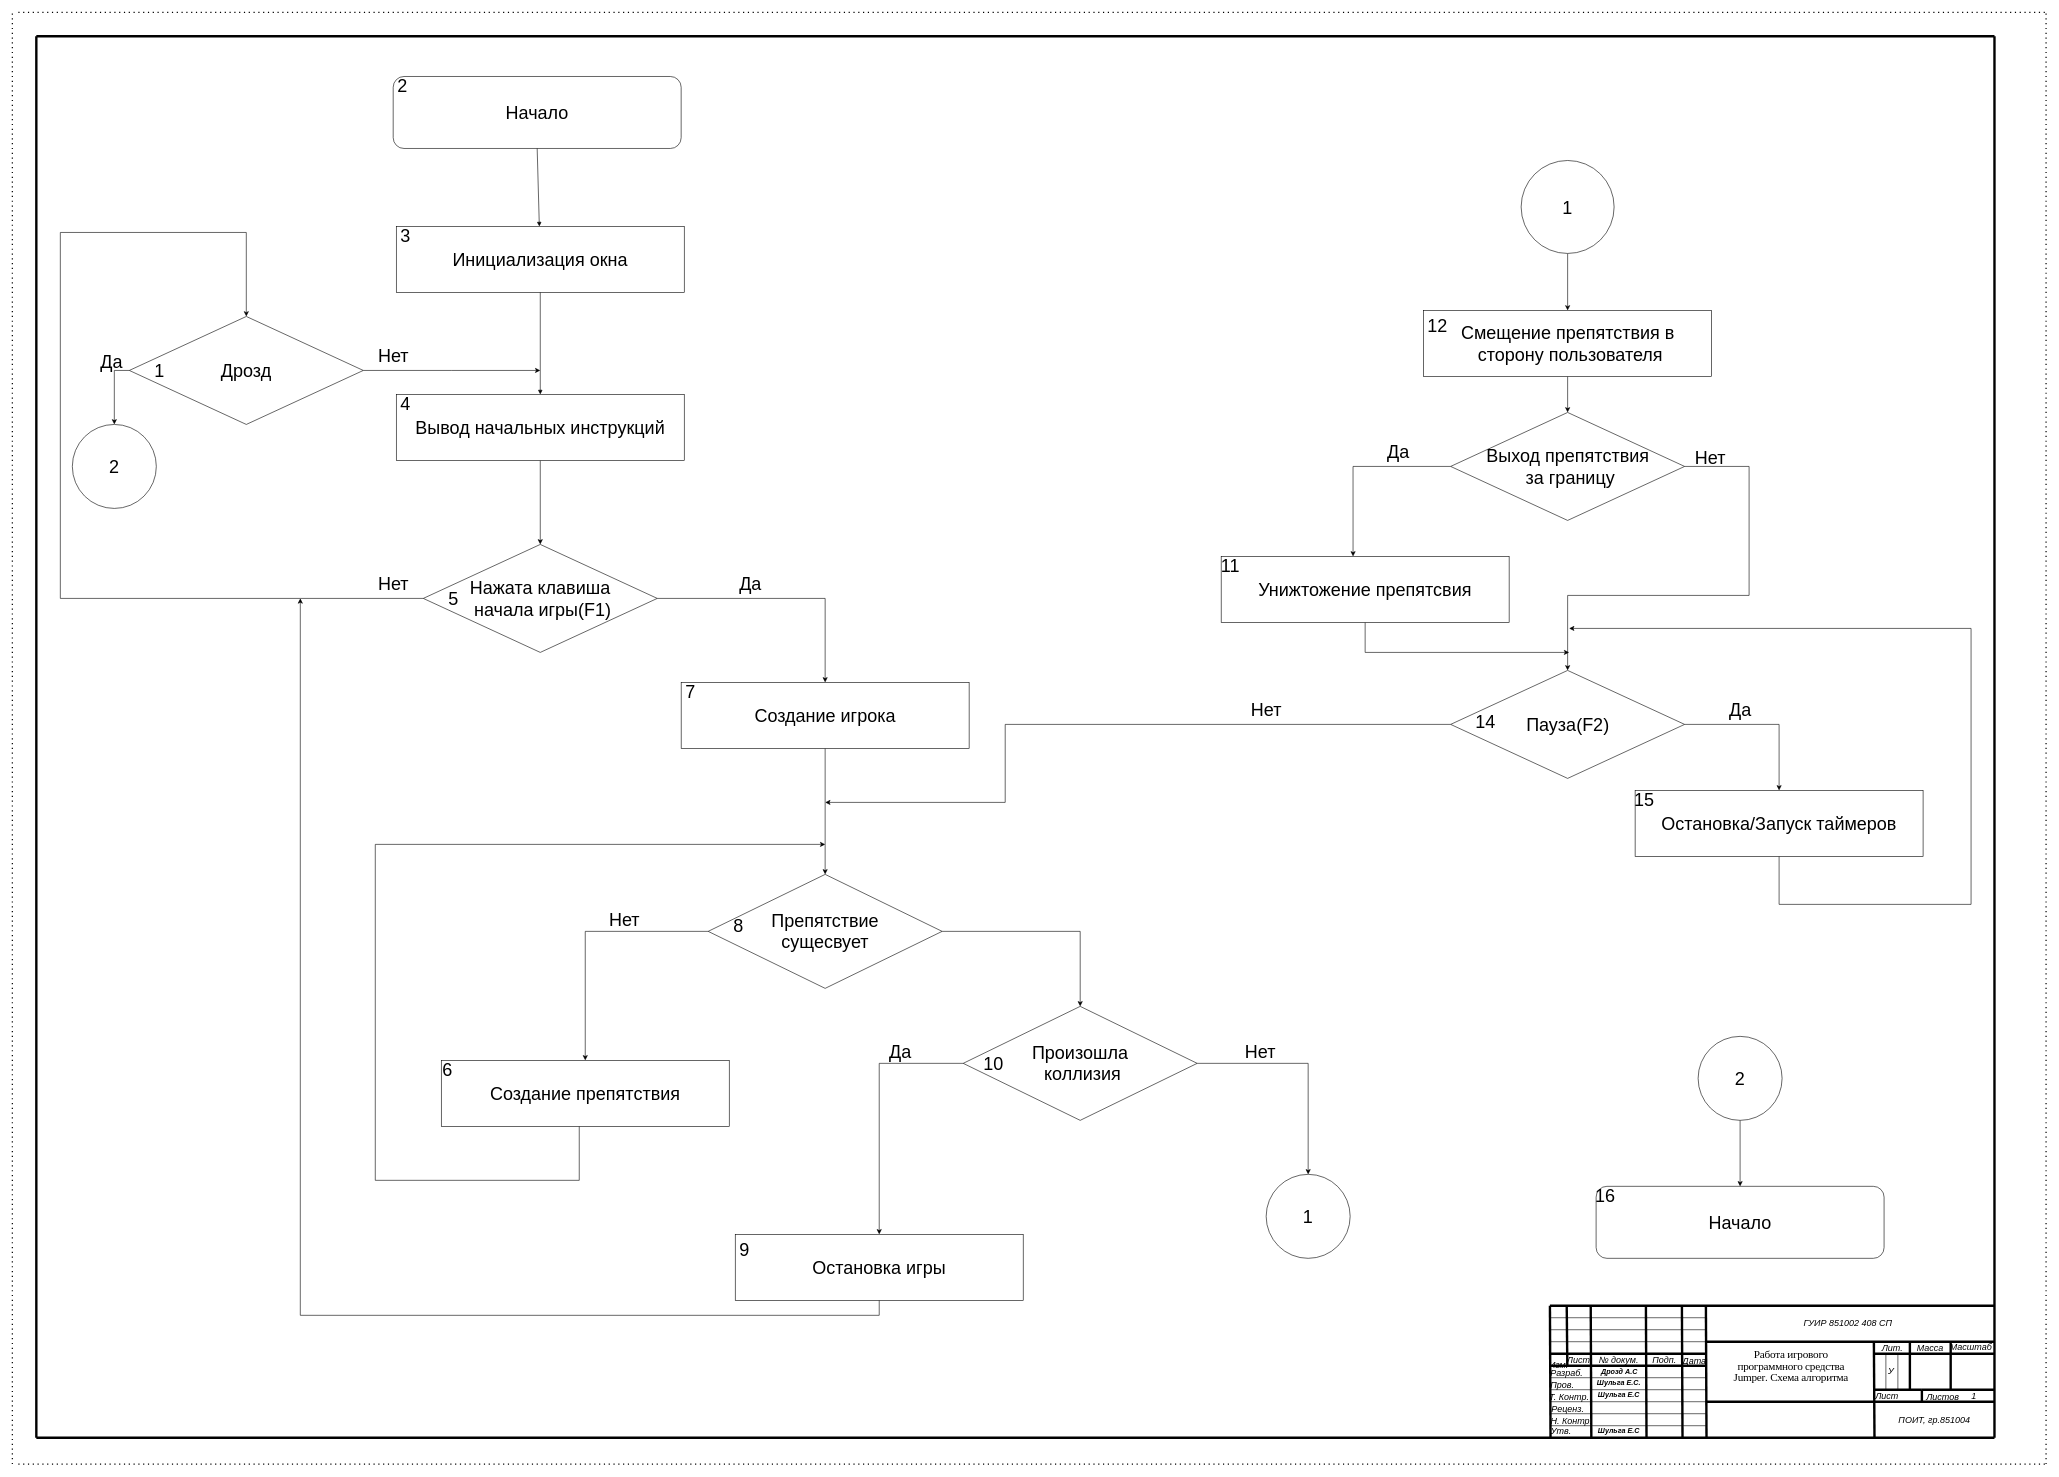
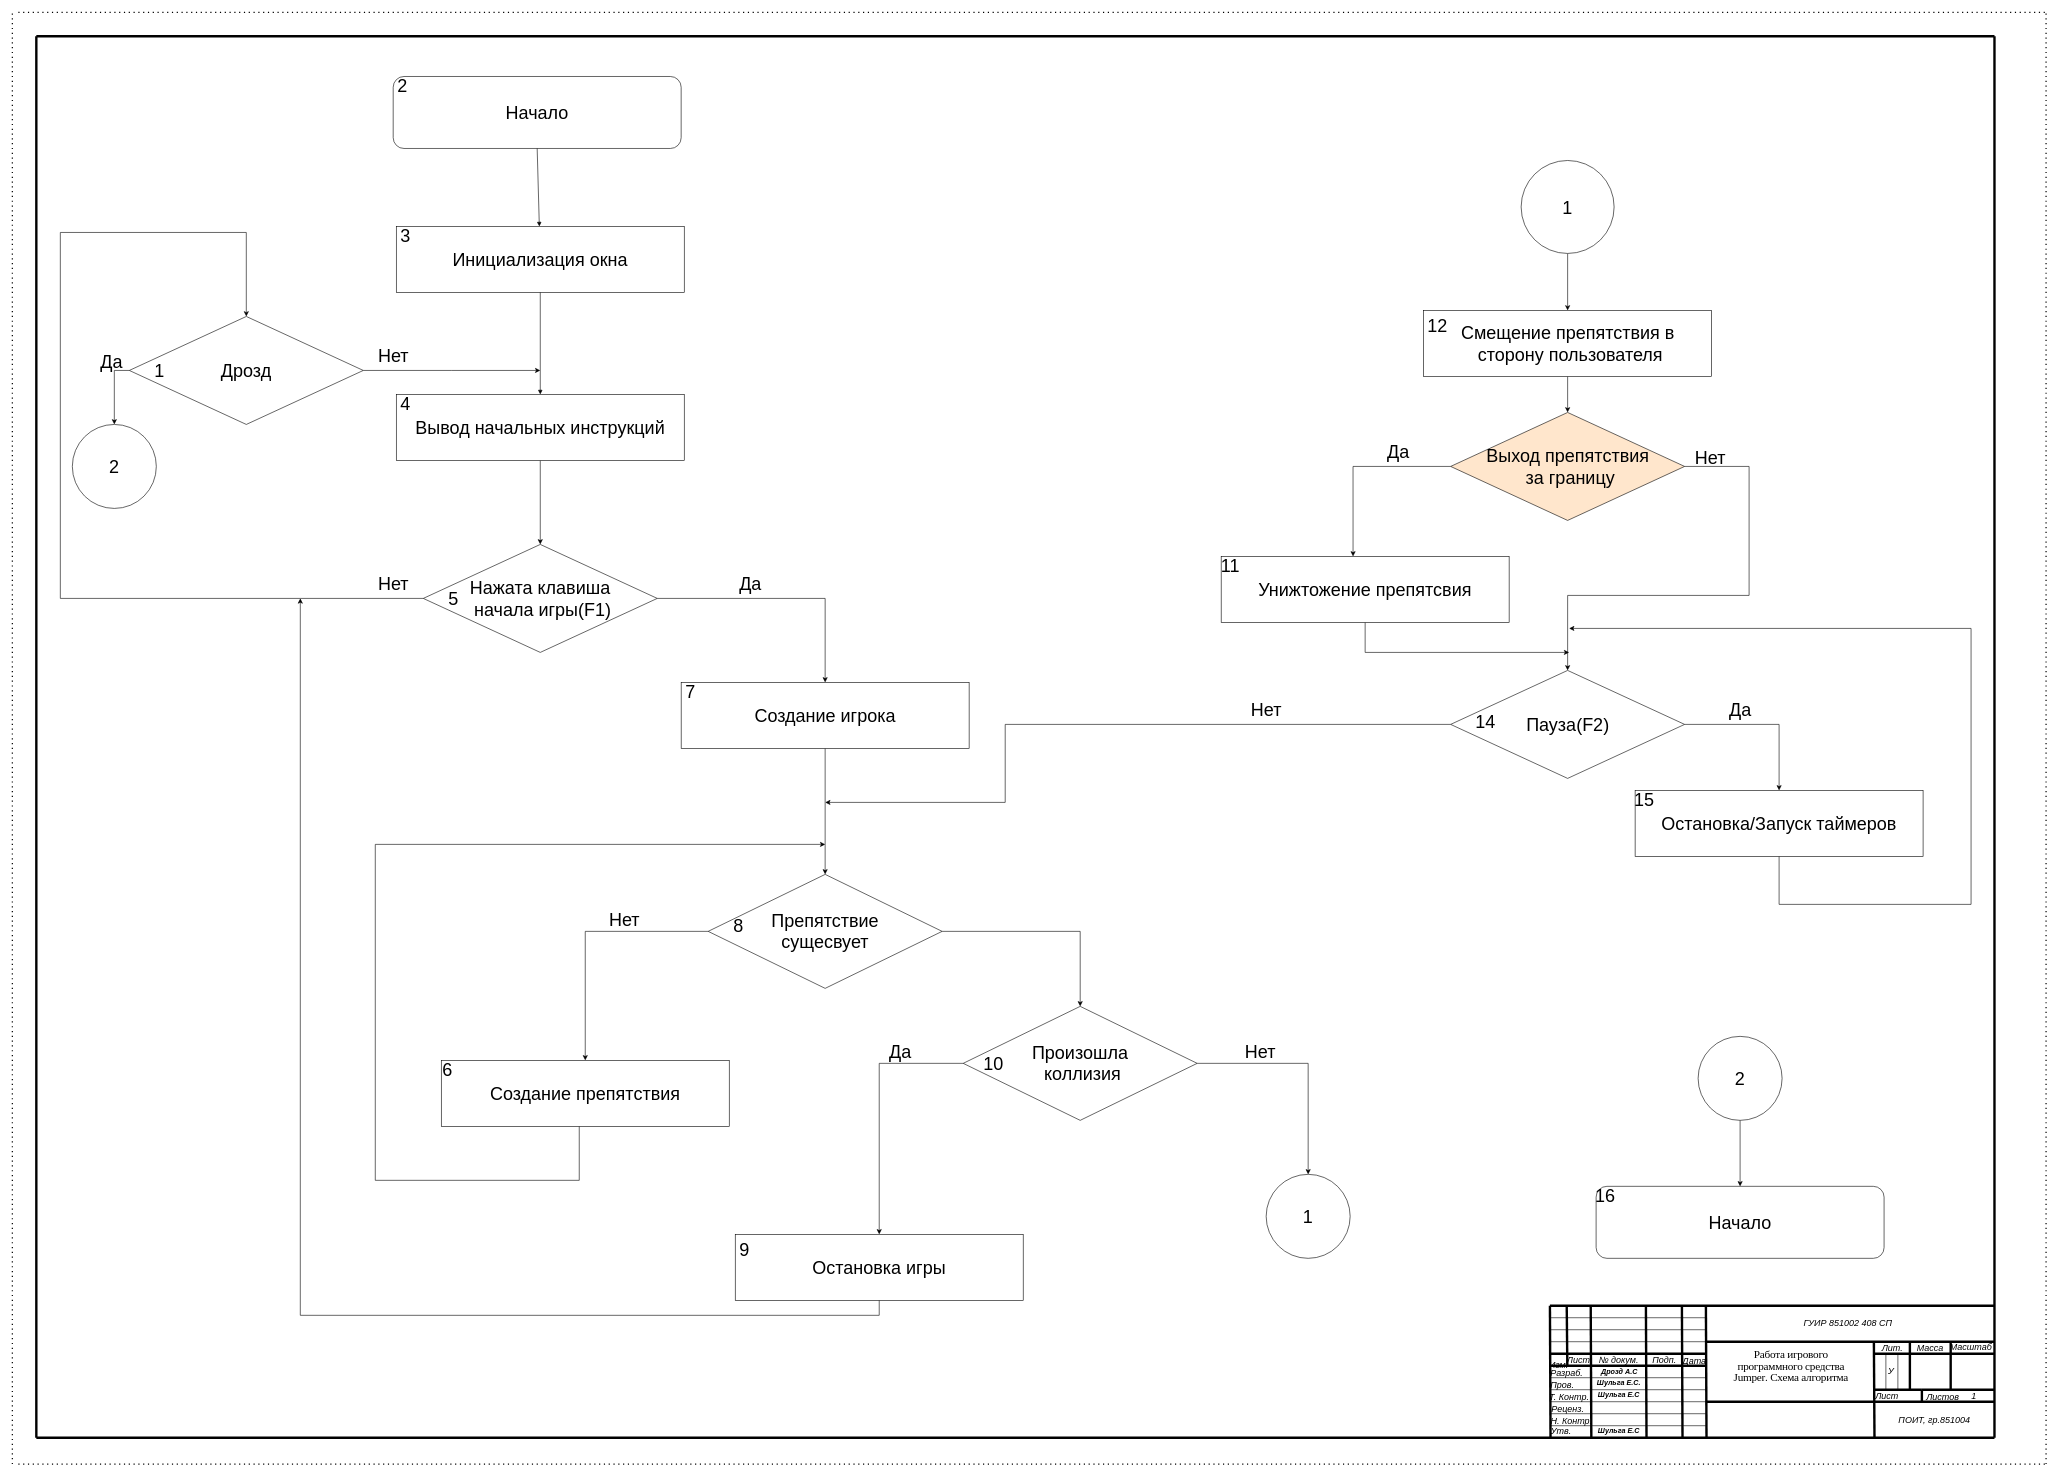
(1568, 467) -> (1568, 467)
